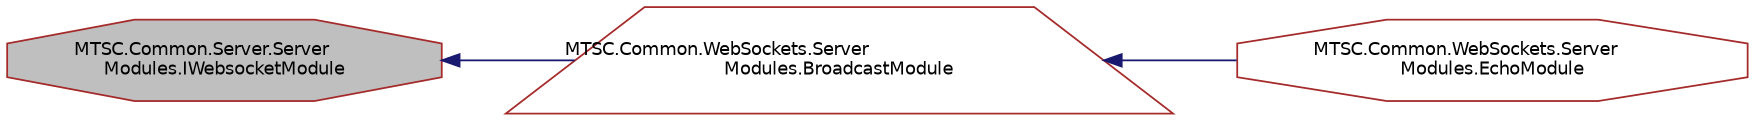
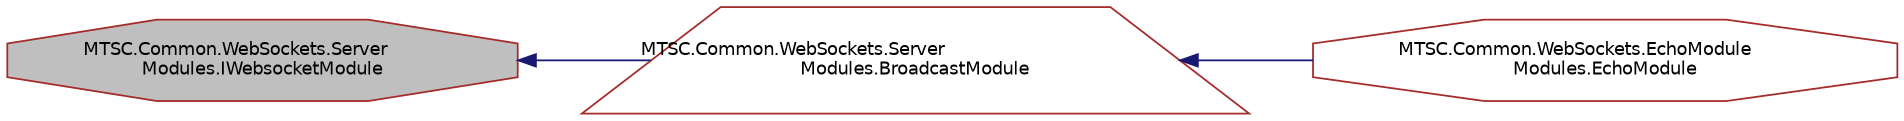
(224, 60) -> (263, 60)
(1492, 60) -> (1605, 60)
